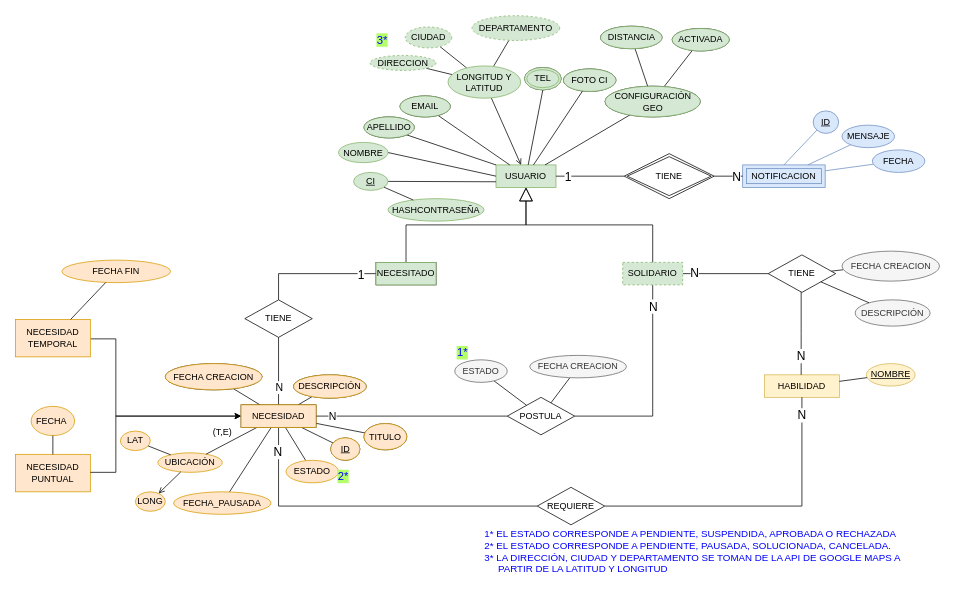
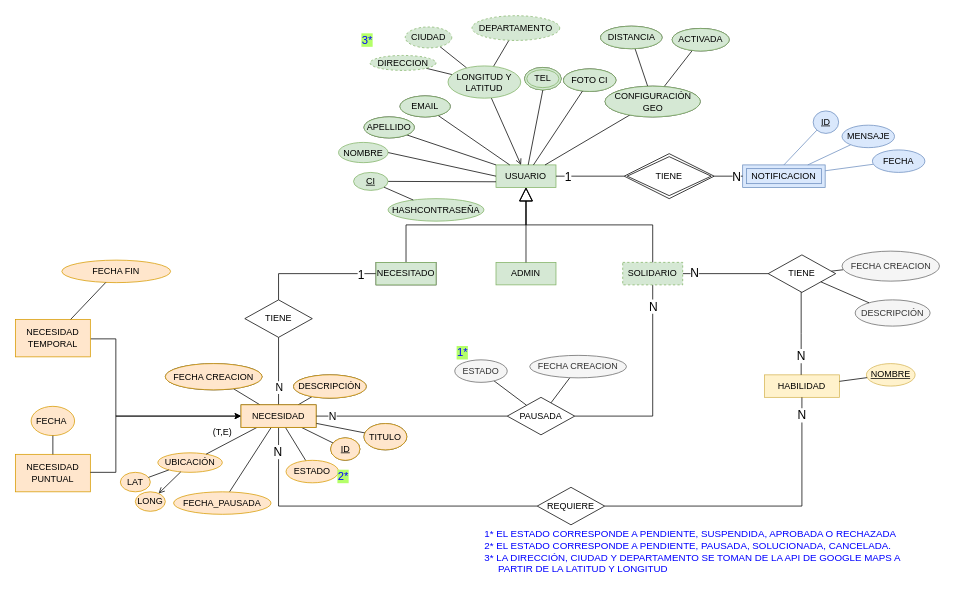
(382, 39) -> (367, 39)
none -> (526, 244)
none -> (526, 273)
(541, 416) -> (541, 416)
(135, 441) -> (135, 482)
